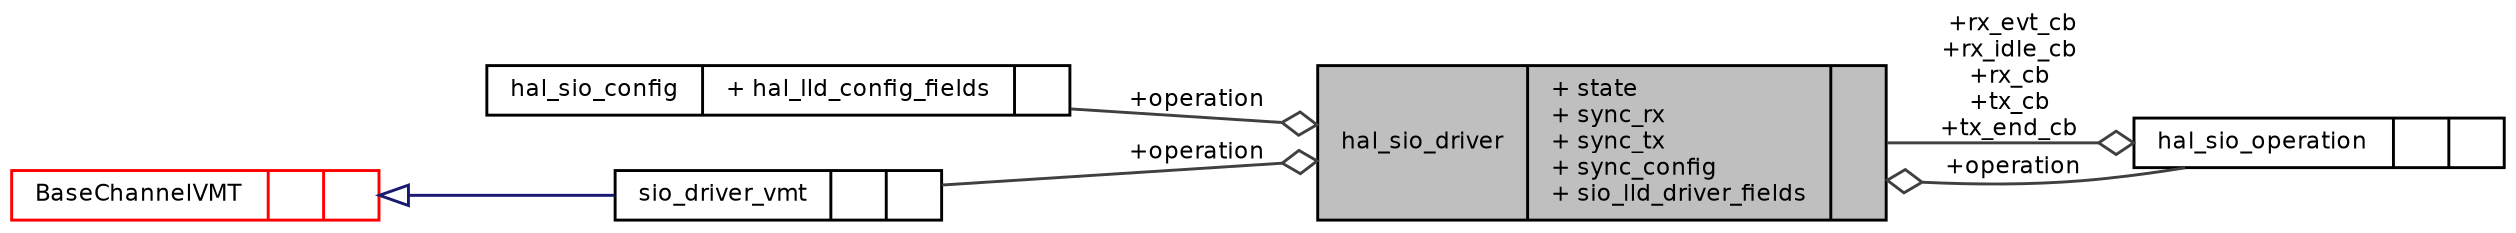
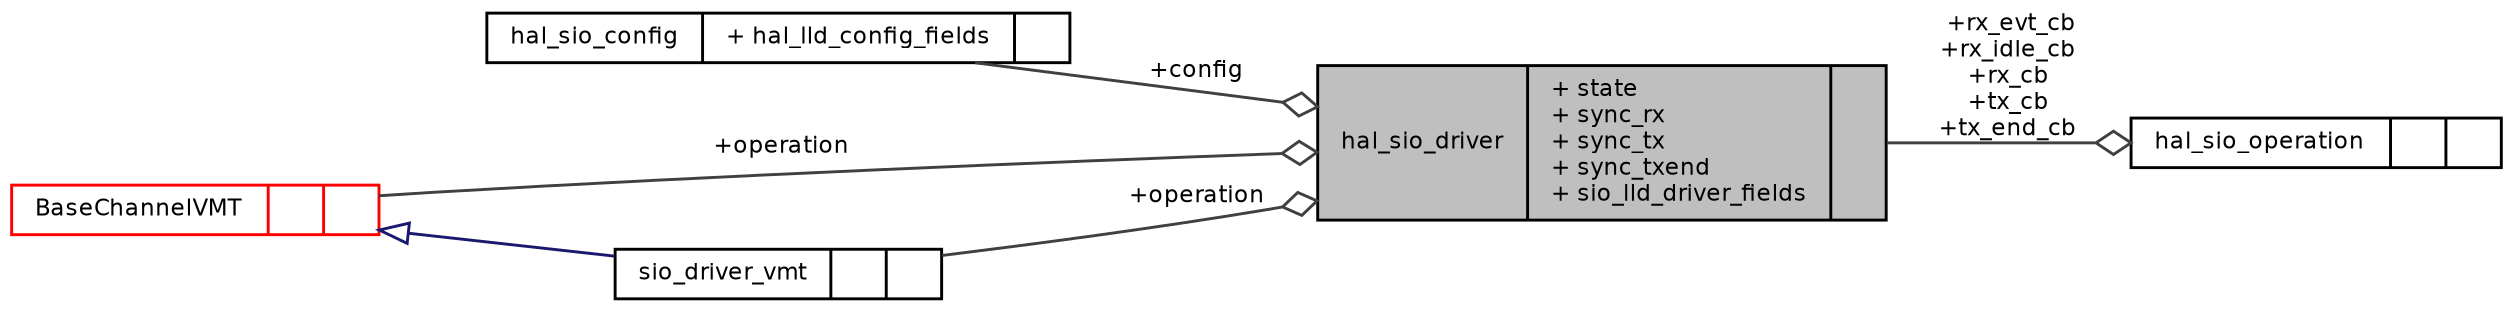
(1194, 101) -> (1194, 71)
(1635, 168) -> (1631, 168)
(2054, 182) -> (830, 172)
